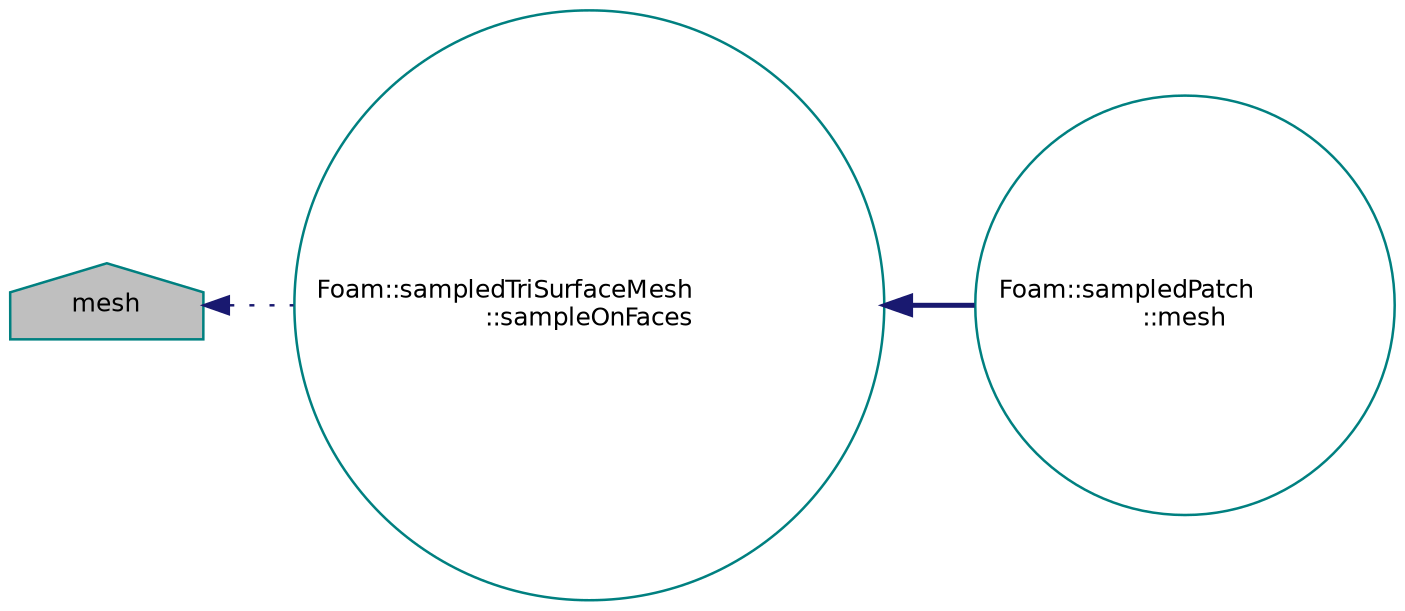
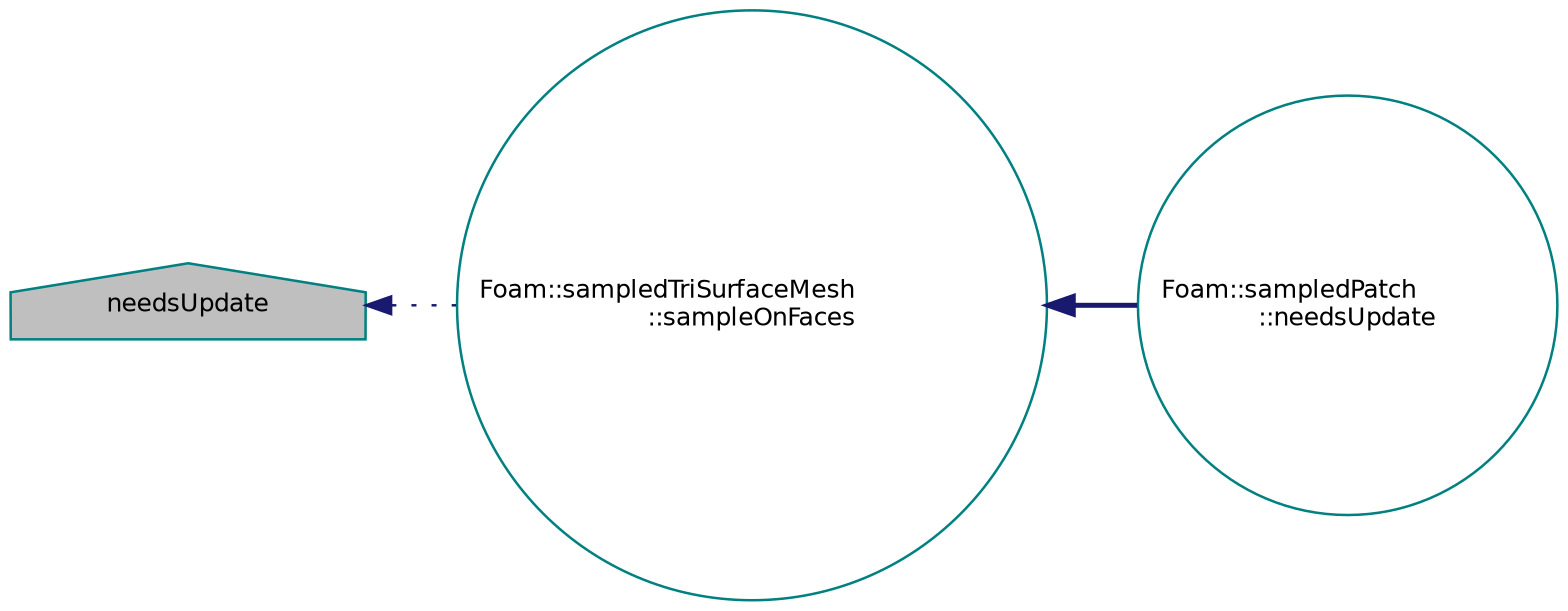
(107, 305) -> (188, 305)
(1185, 305) -> (1348, 305)
